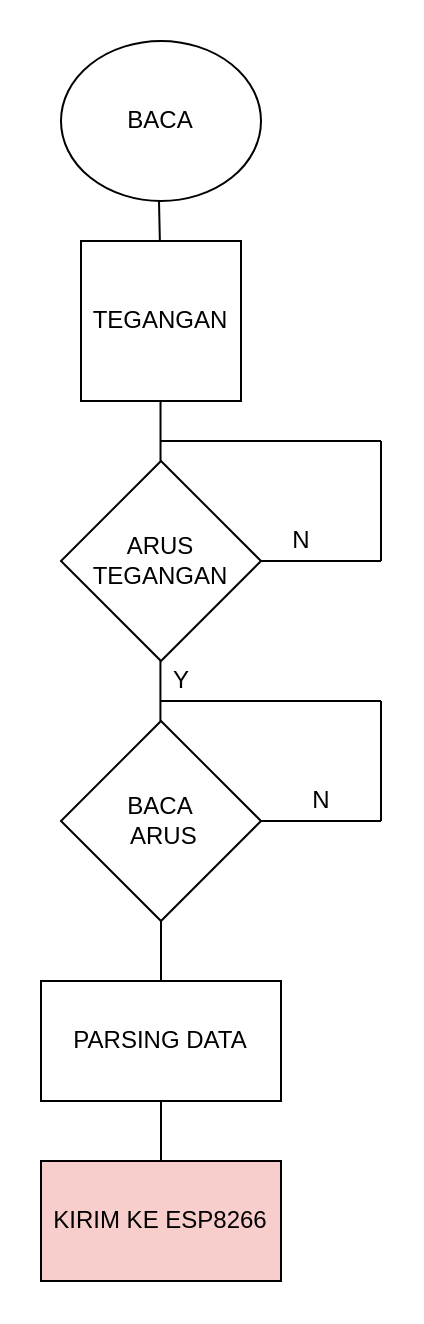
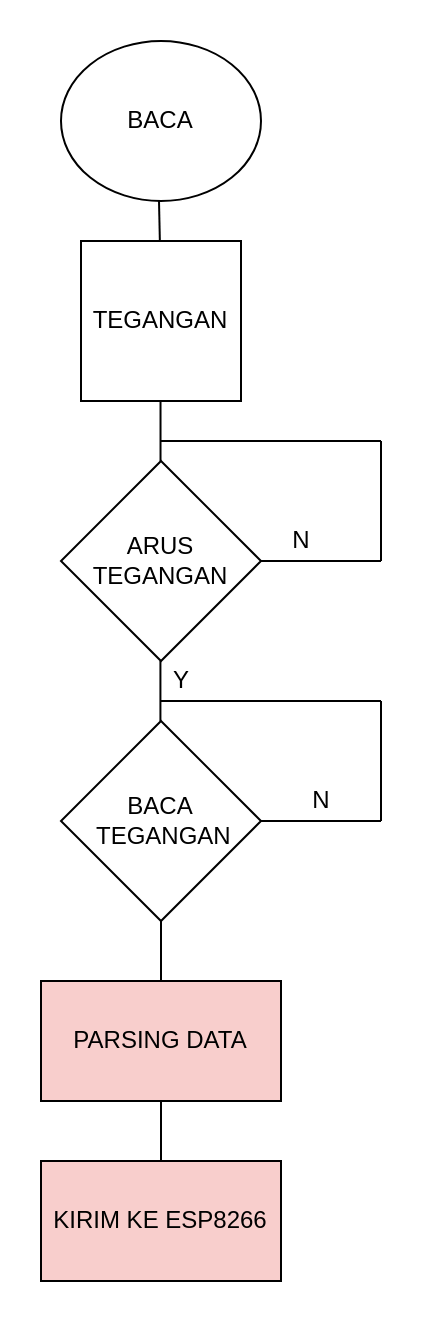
(161, 821) -> (161, 821)
(161, 1041) -> (161, 1041)
